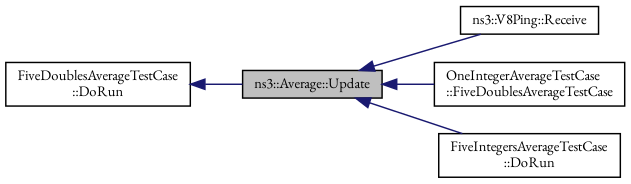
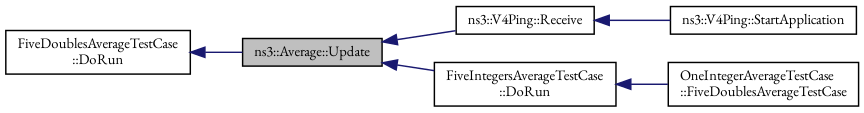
(530, 20) -> (525, 20)
none -> (763, 20)
(416, 84) -> (649, 84)
